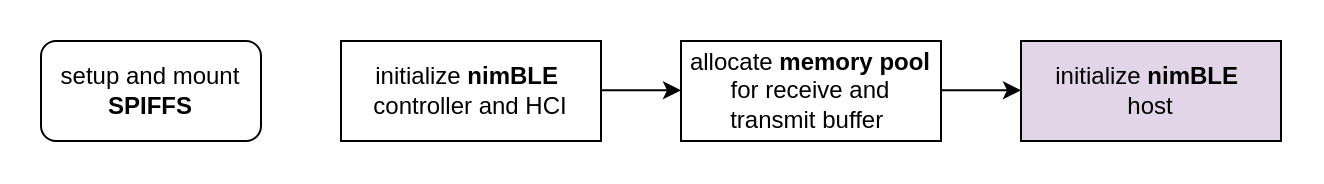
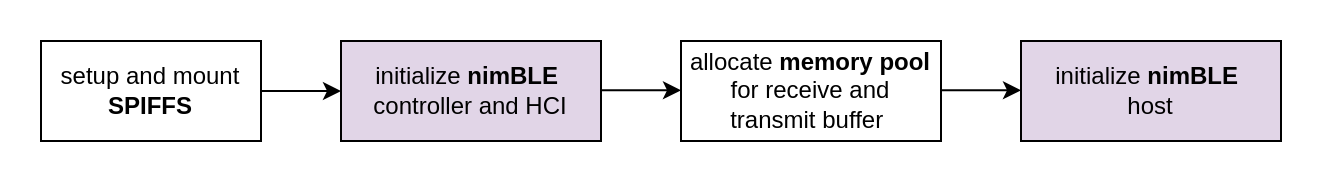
(151, 91) -> (151, 91)
none -> (294, 91)
(471, 91) -> (471, 91)
